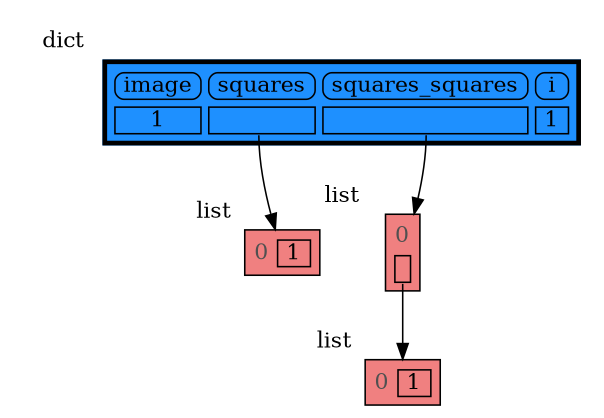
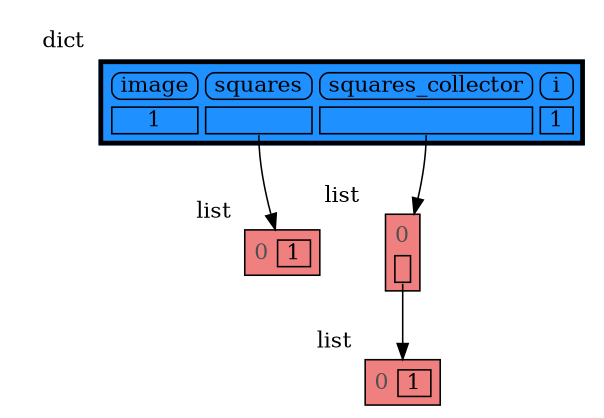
(425, 85) -> (426, 85)
